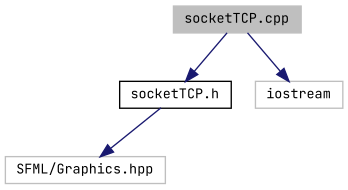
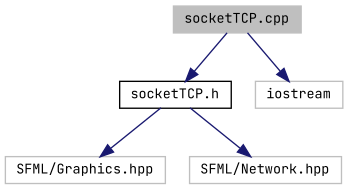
none -> (266, 170)
